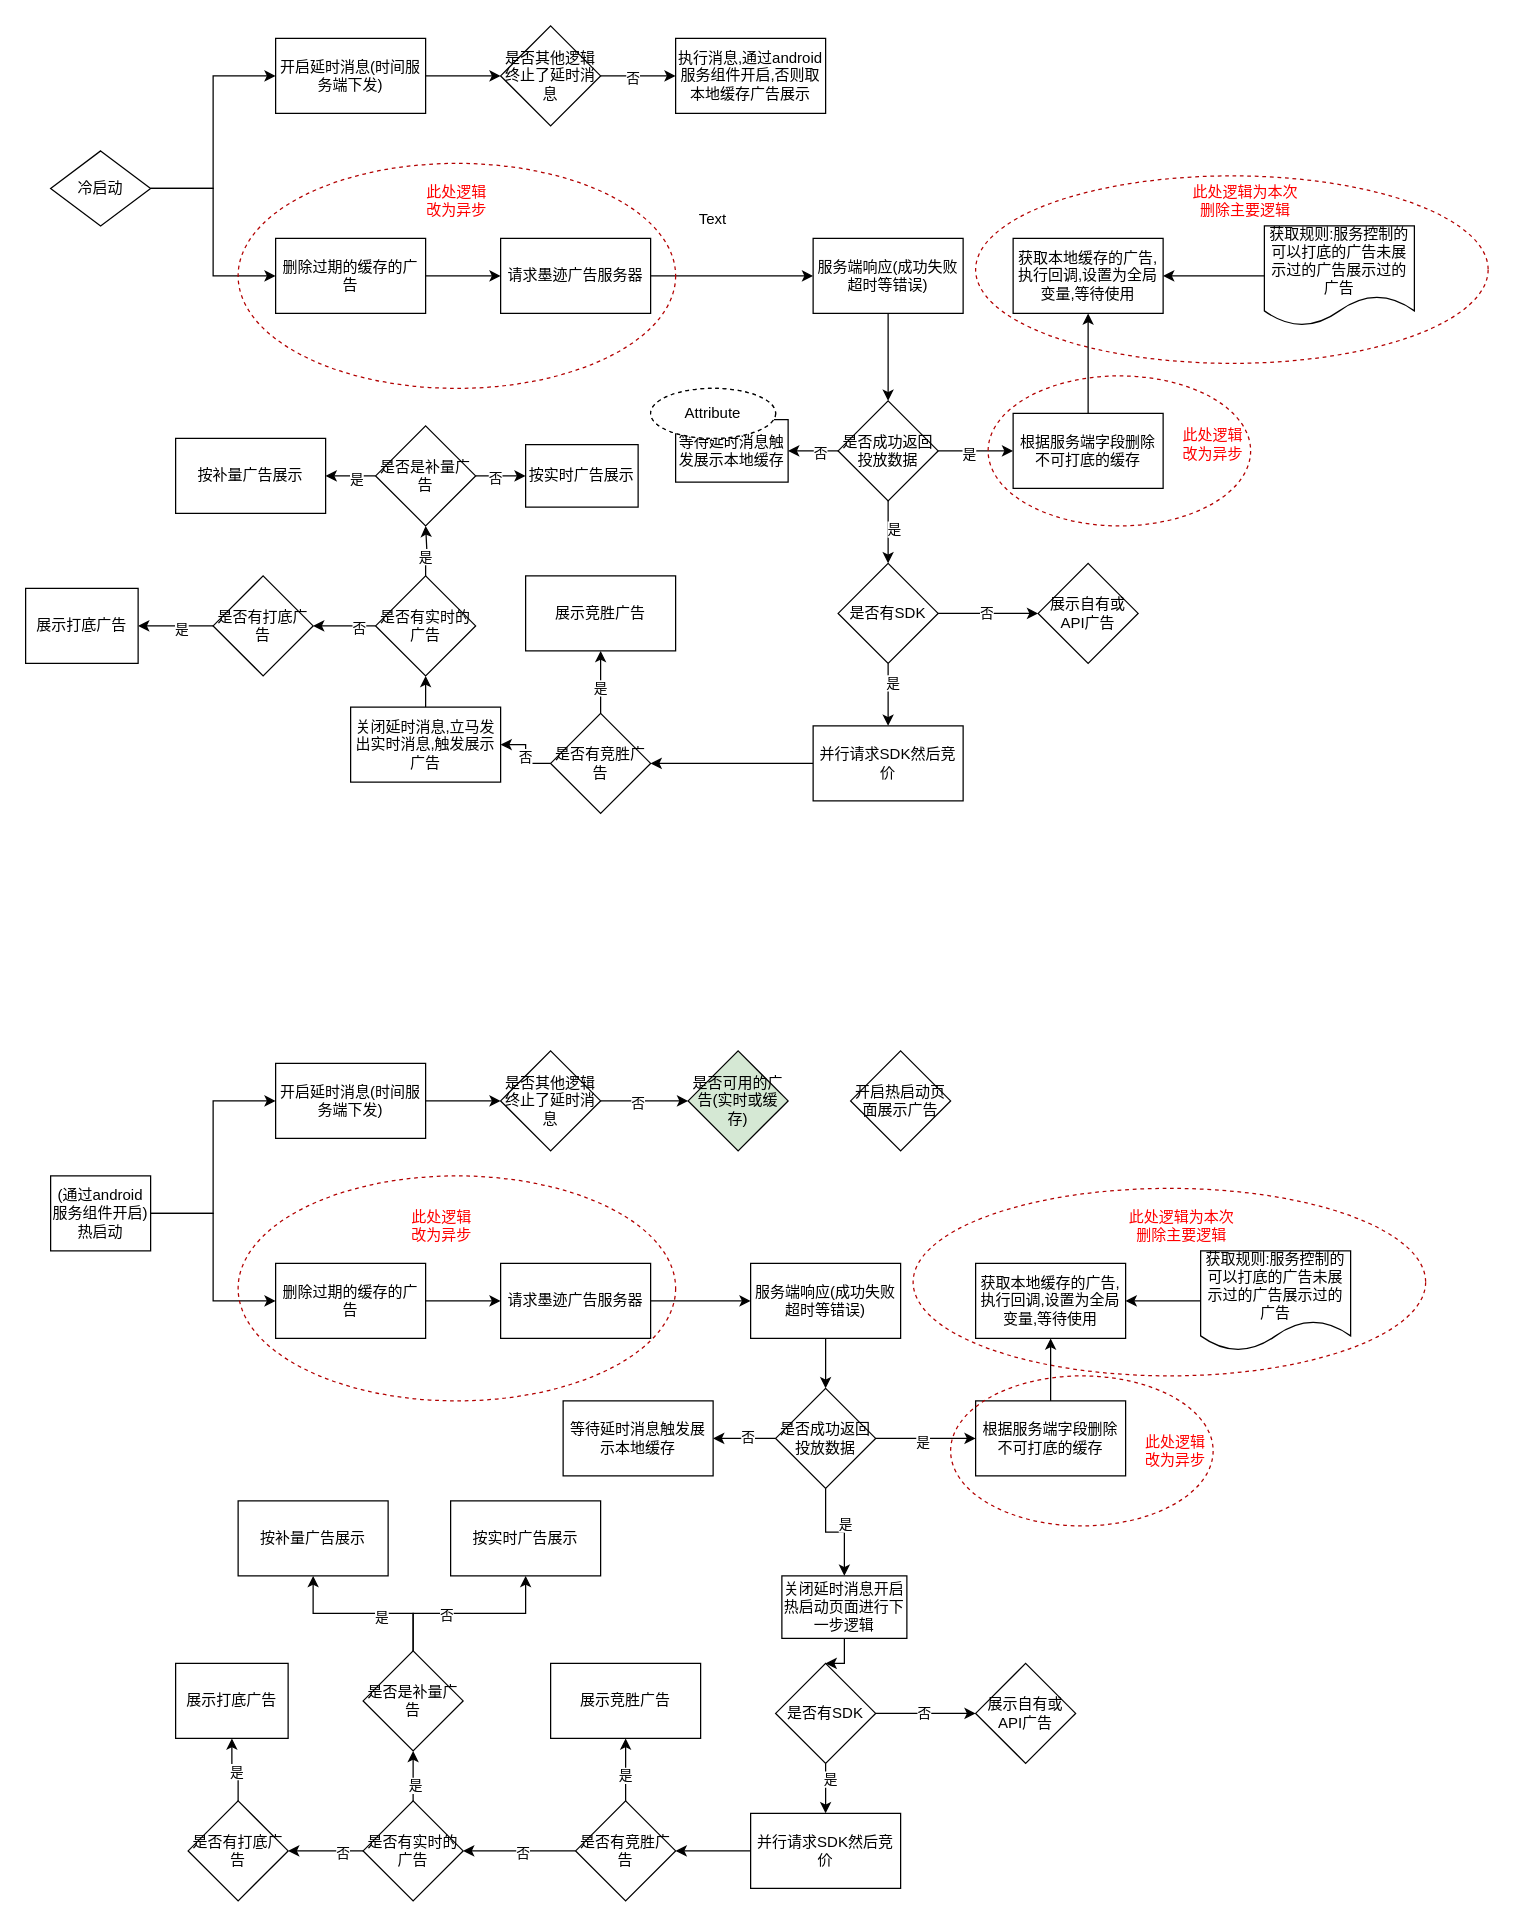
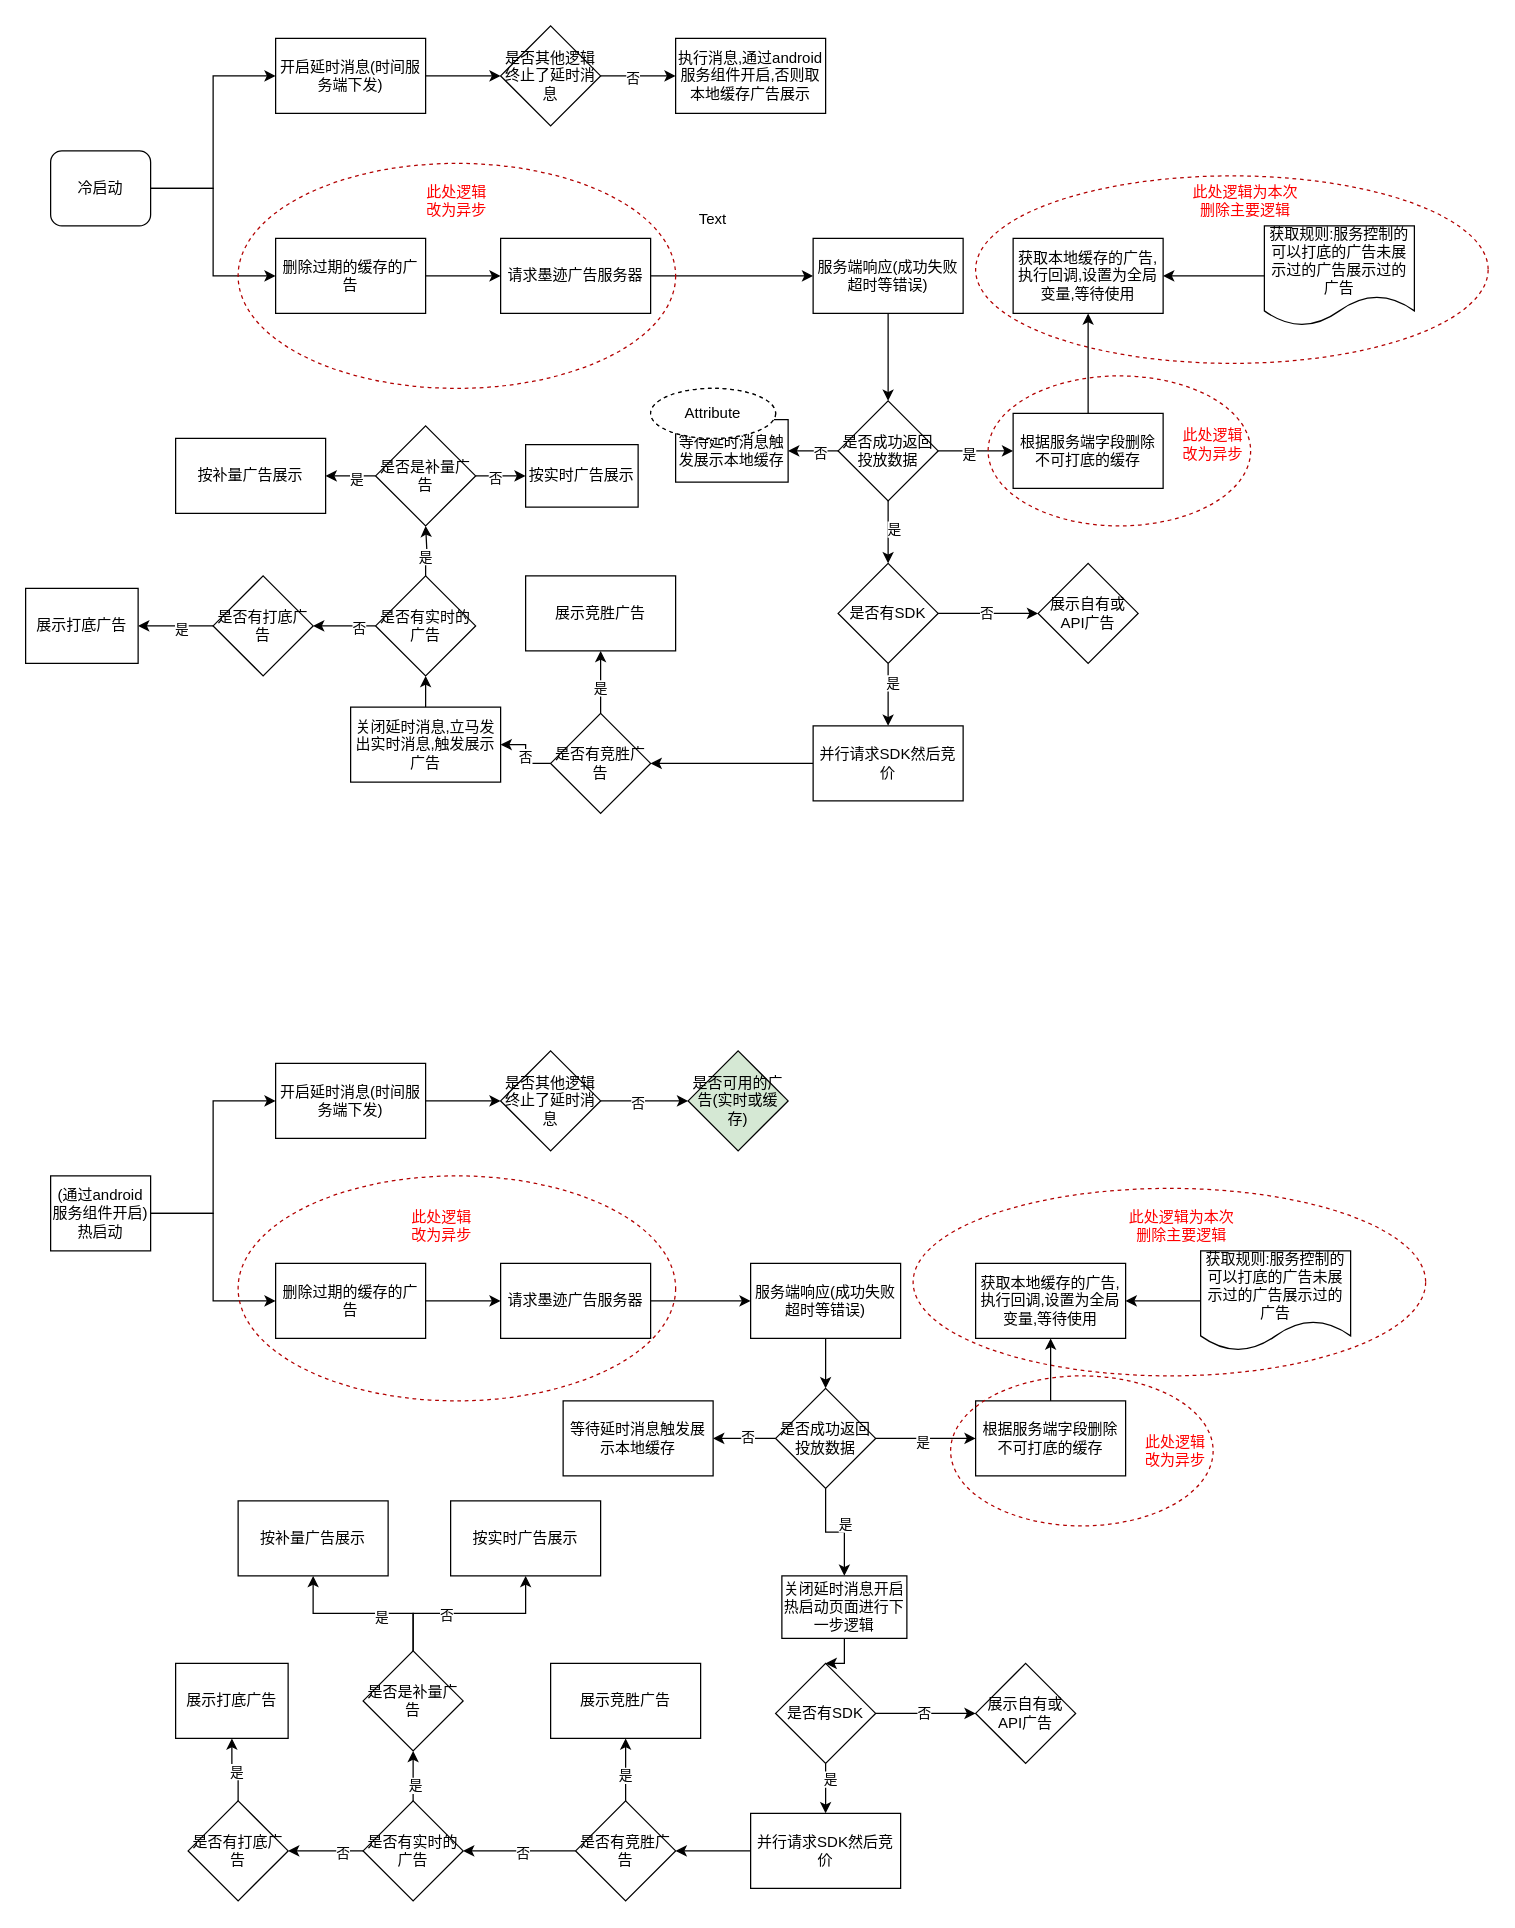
(101, 188) -> (101, 188)
(901, 1101) -> none
